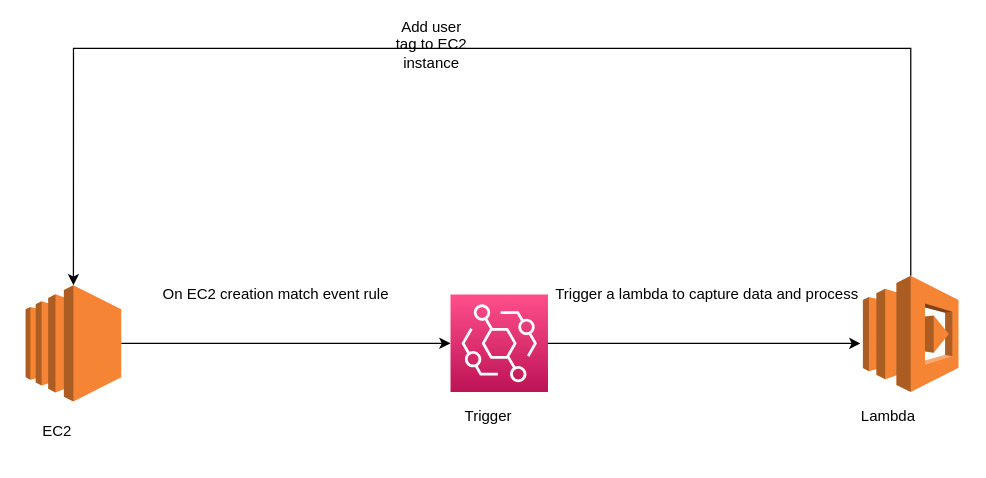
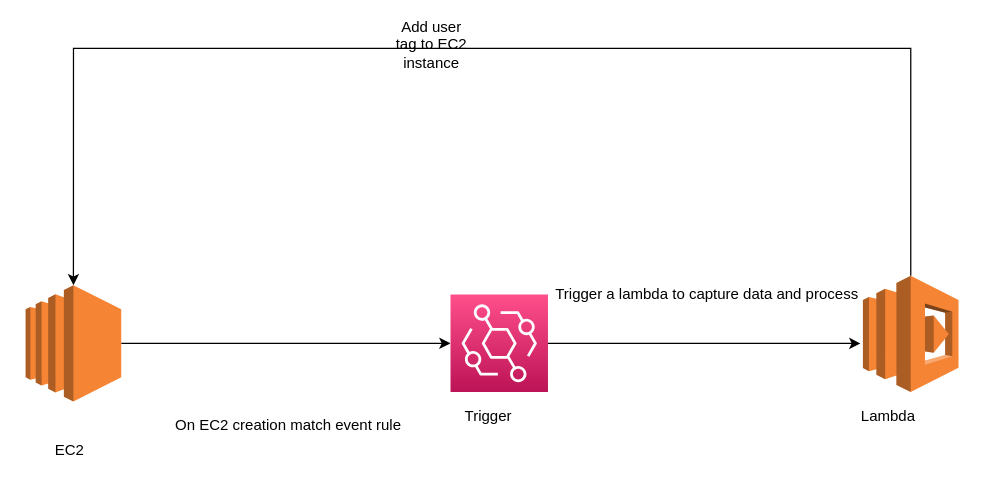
(276, 294) -> (288, 426)
(57, 432) -> (69, 451)
